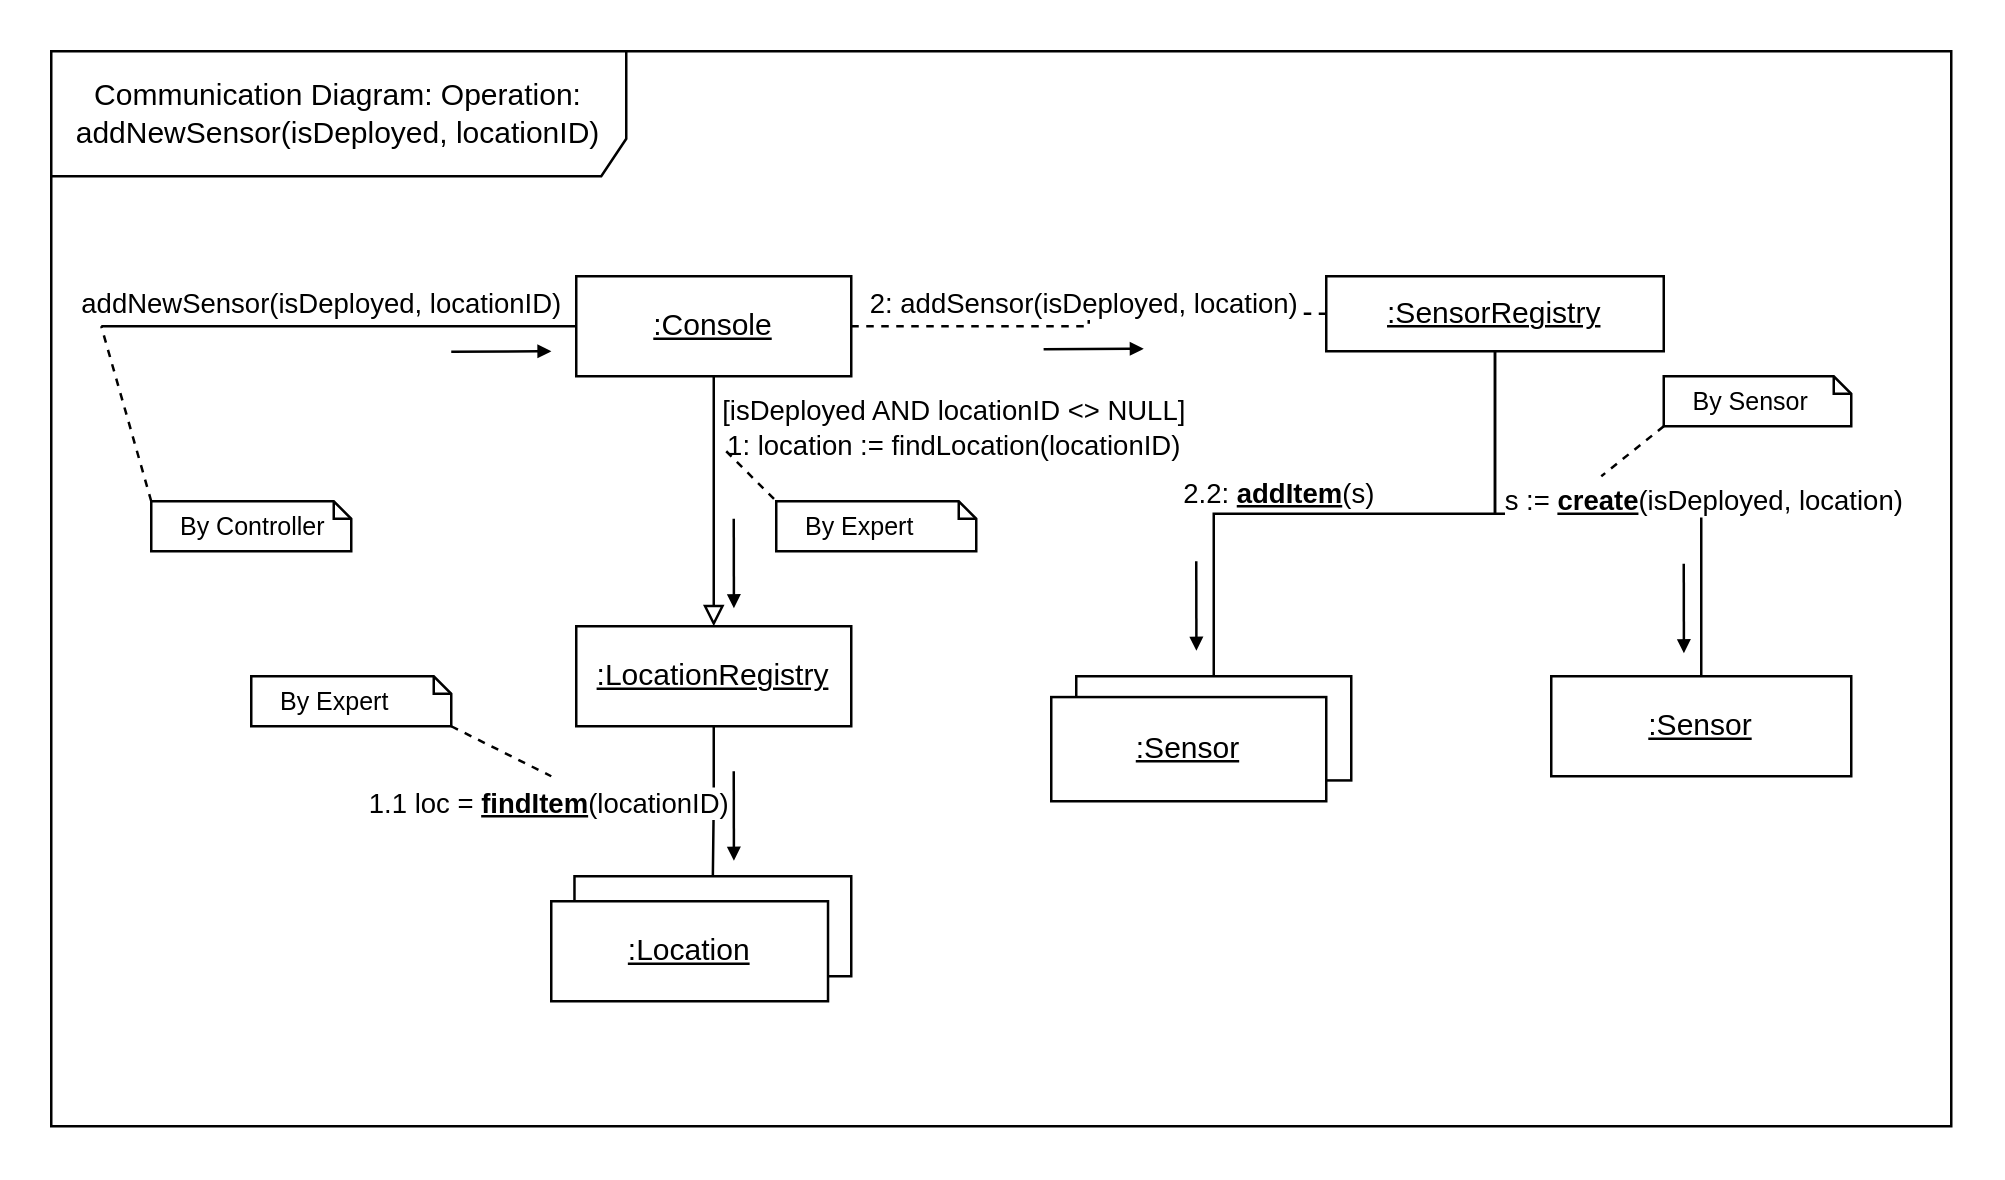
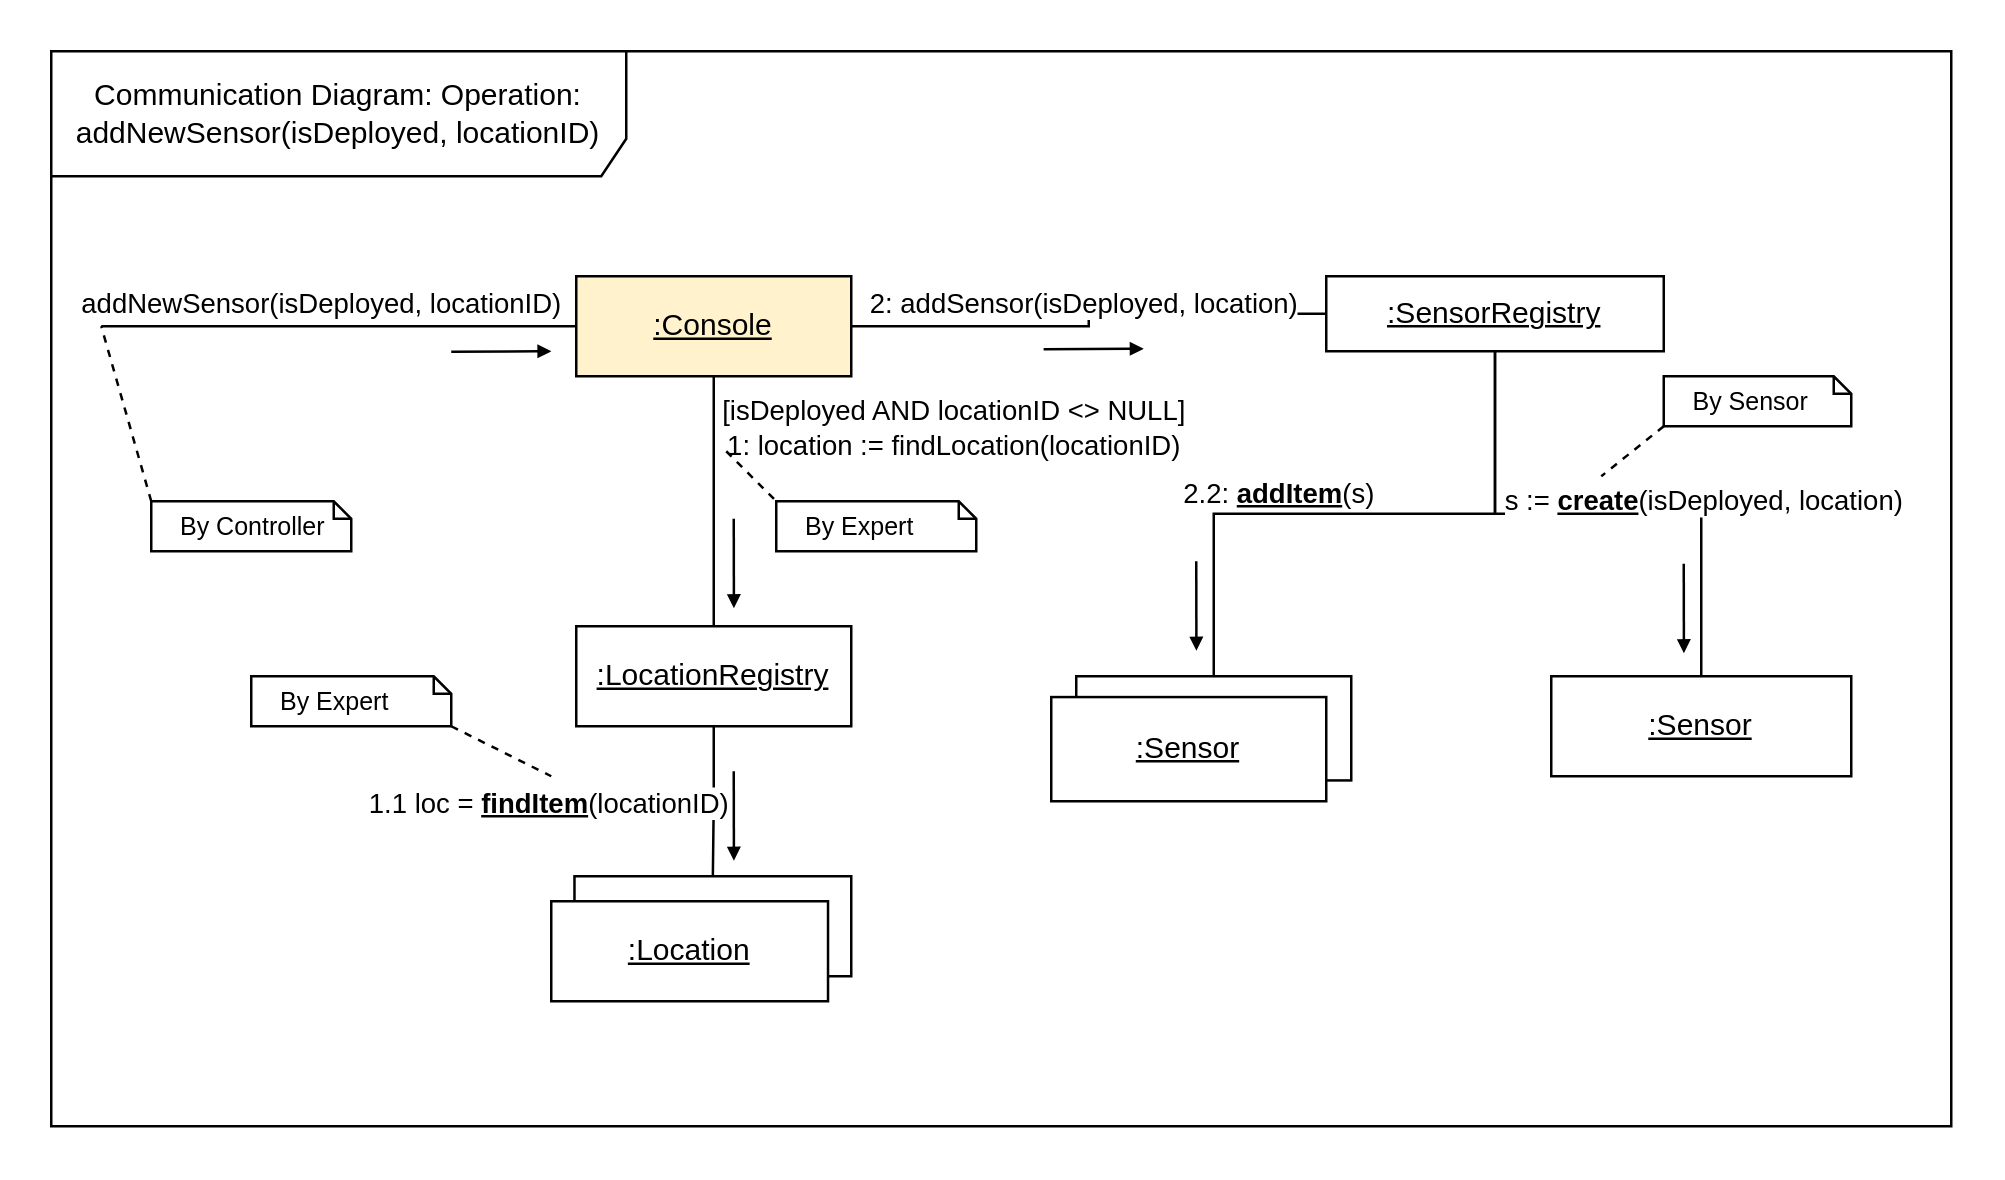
(714, 326) -> (714, 326)
(977, 326) -> (977, 326)
(714, 604) -> (714, 613)
